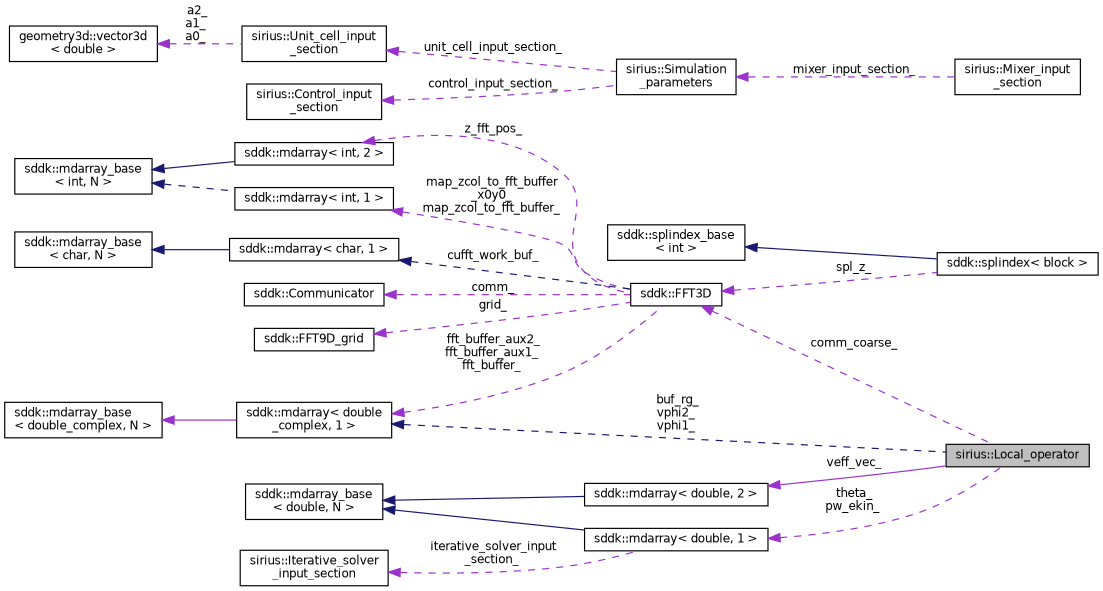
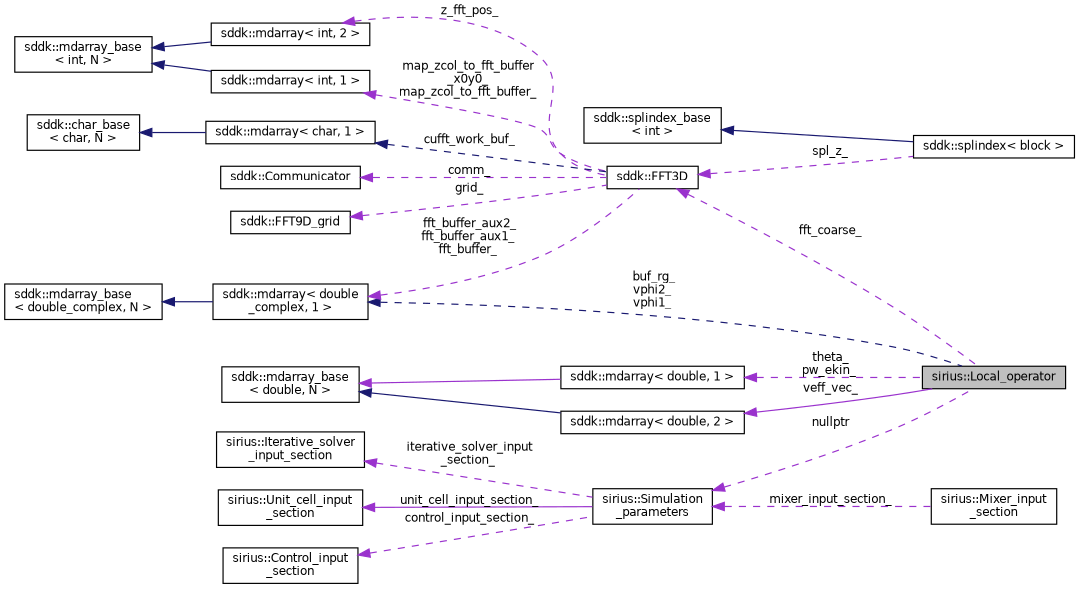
(83, 44) -> none
(507, 61) -> (484, 507)
(200, 188) -> (188, 68)
(83, 250) -> (83, 133)
(853, 344) -> (829, 231)
(205, 420) -> (194, 302)
none -> (852, 445)
(490, 520) -> (466, 381)
(520, 571) -> (484, 480)
